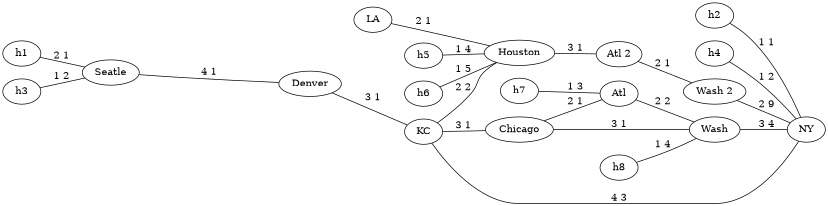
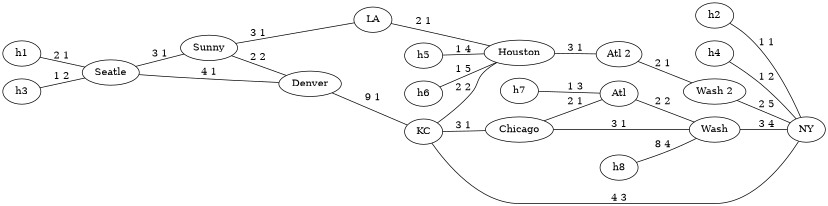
none -> (209, 48)
(373, 98) -> (373, 98)
(767, 105) -> (767, 105)
(663, 145) -> (663, 145)
